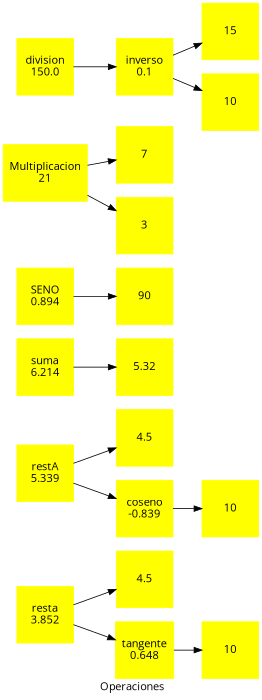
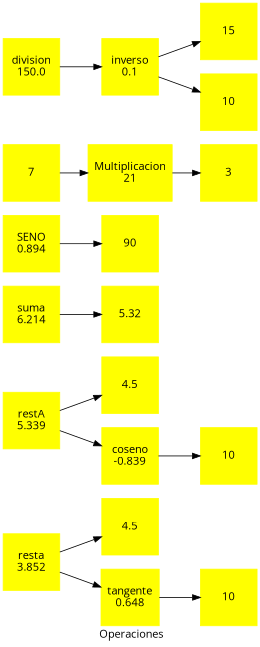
(98, 163) -> (70, 173)
